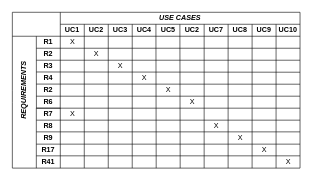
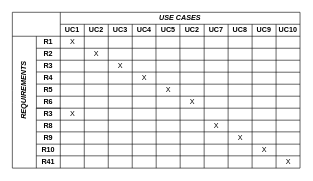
(48, 90) -> (48, 90)
(48, 114) -> (48, 114)
(48, 150) -> (48, 150)
